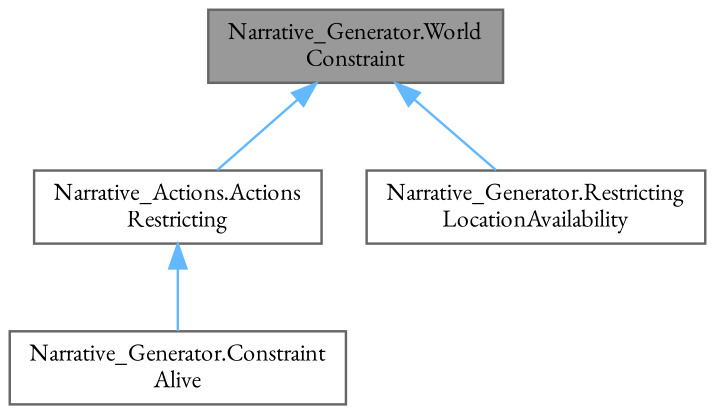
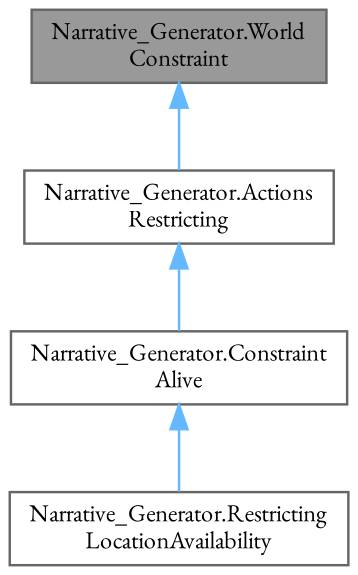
(455, 135) -> (179, 461)
(178, 207) -> (179, 207)
